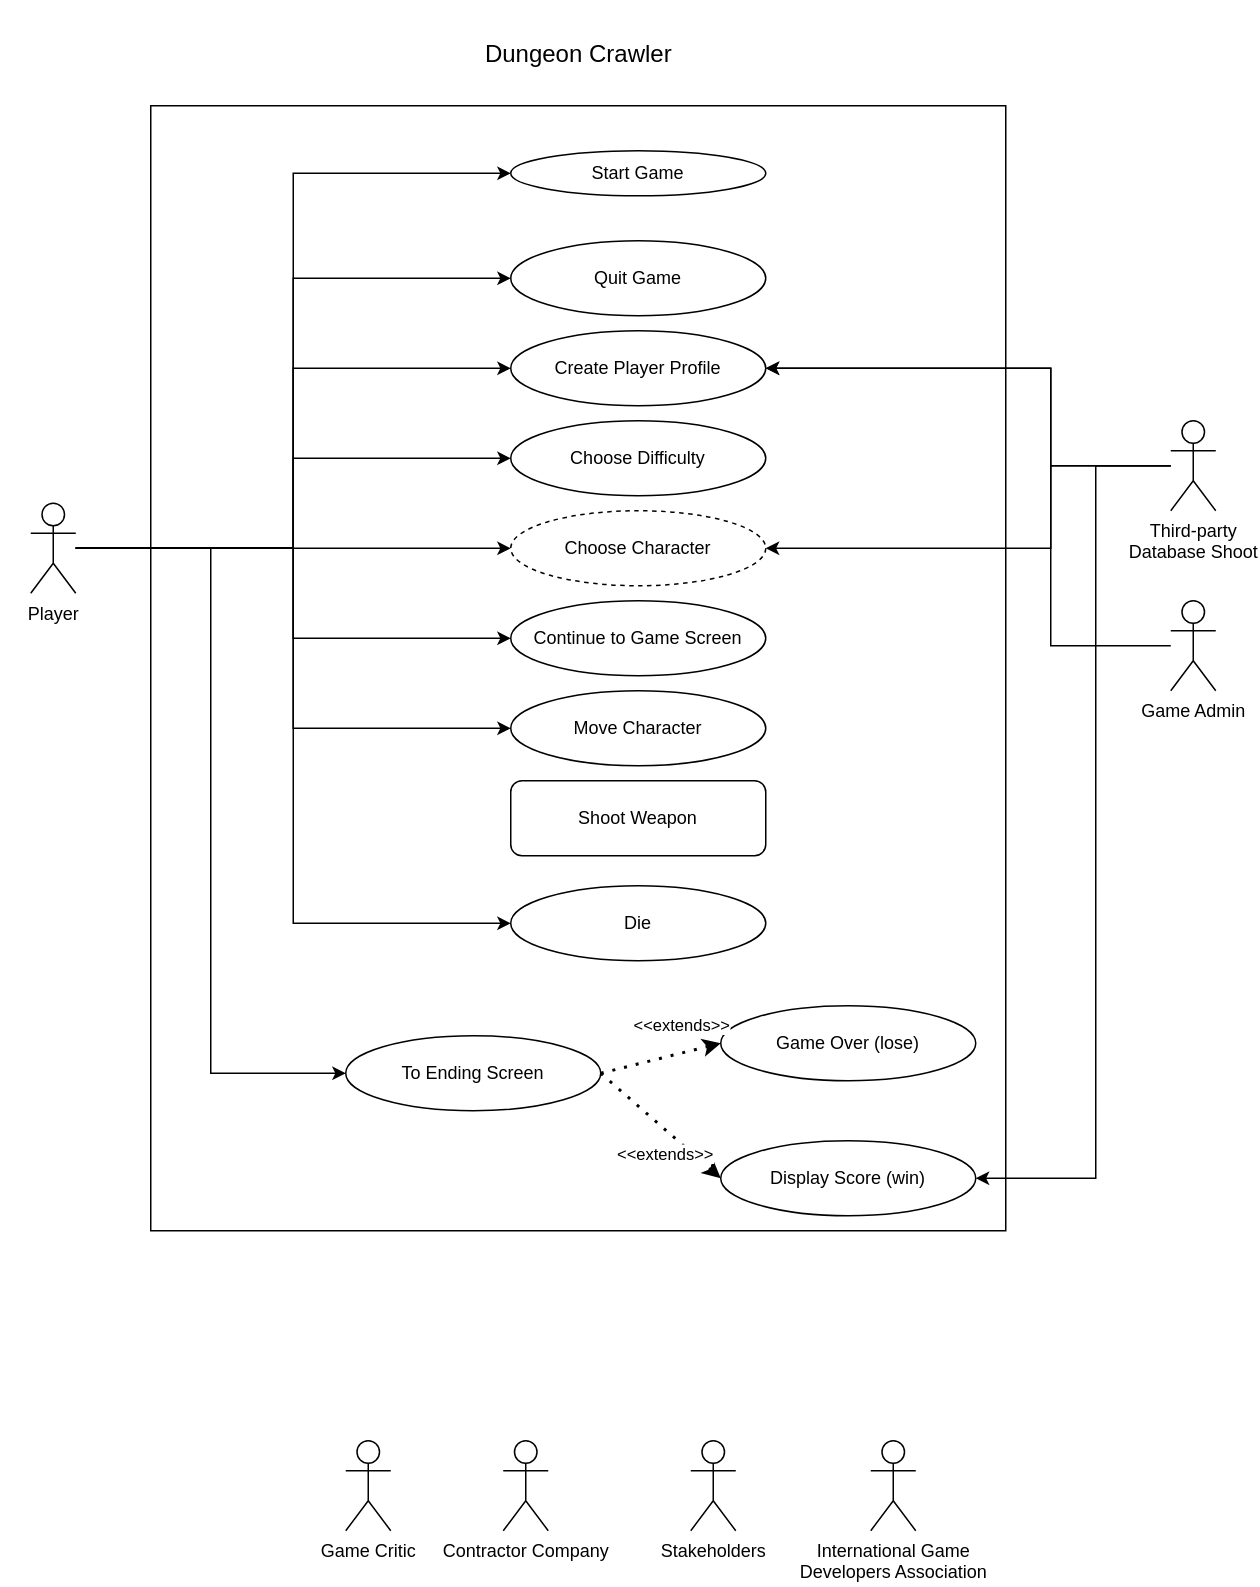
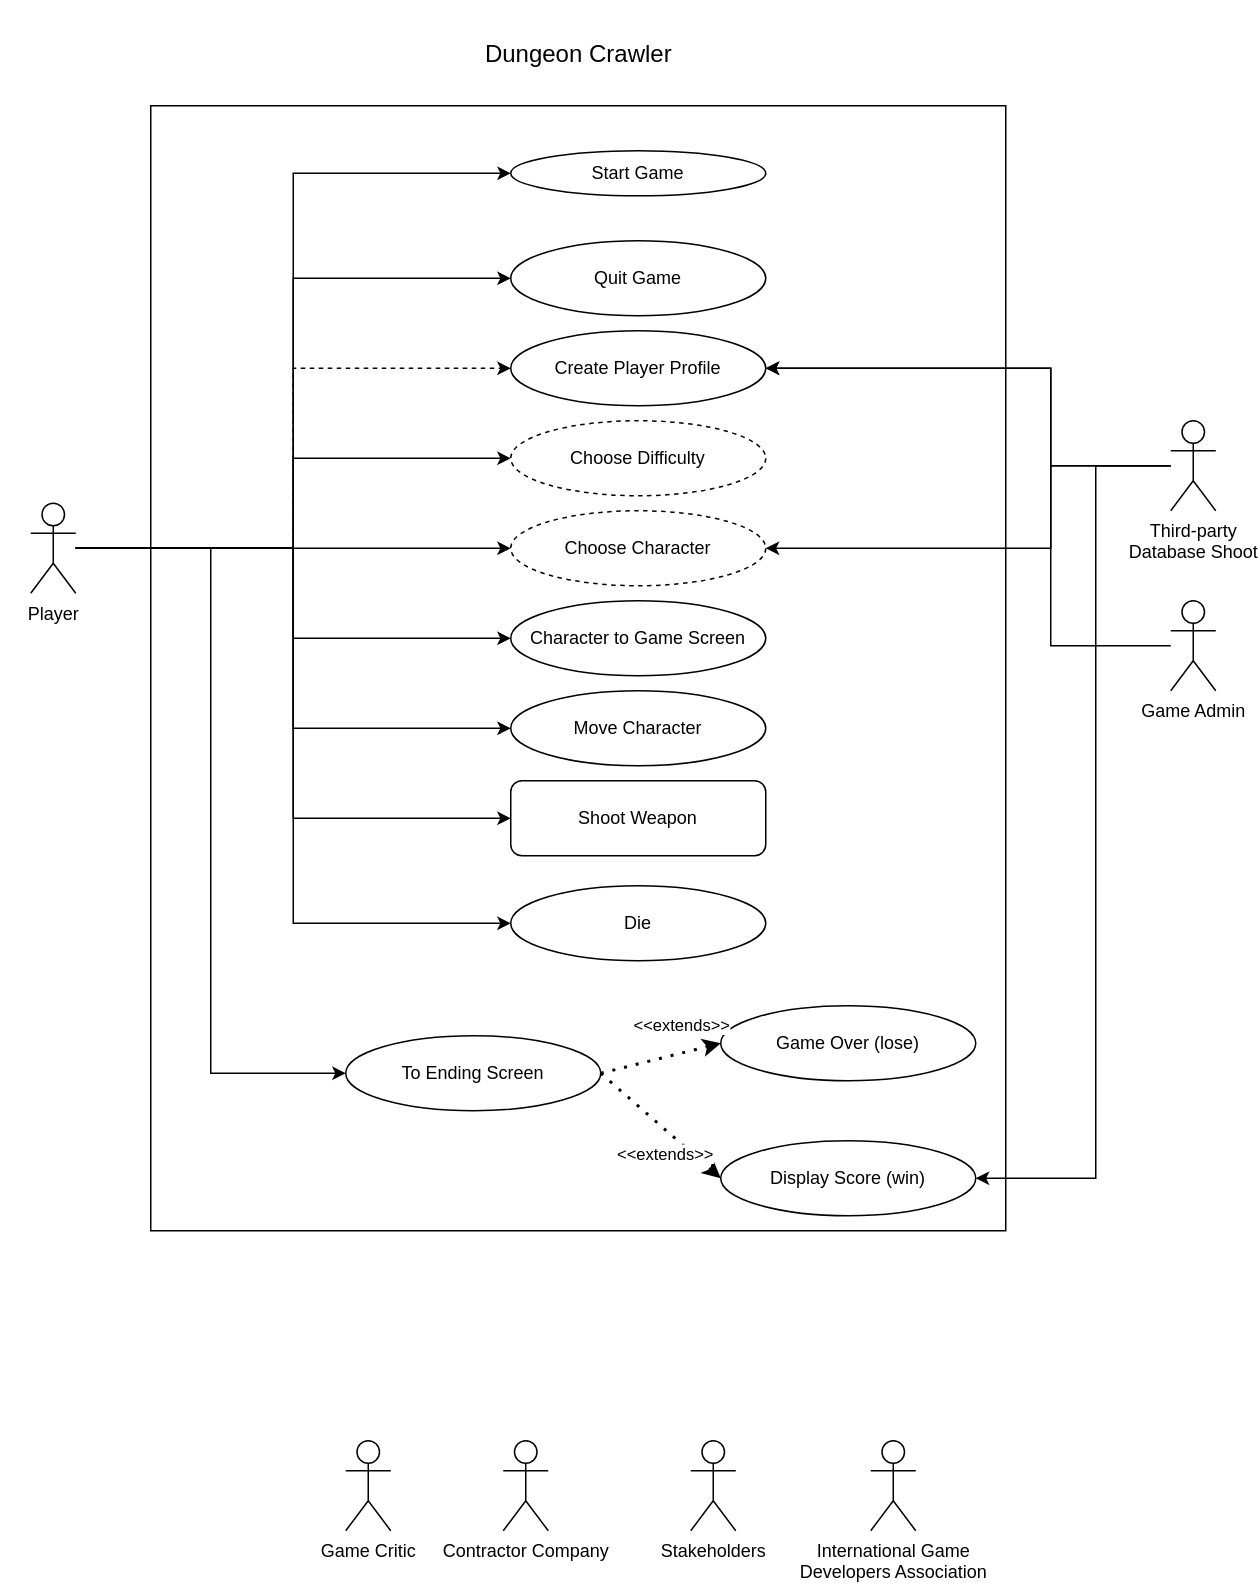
(398, 368) -> (398, 368)
(638, 458) -> (638, 458)
(638, 638) -> (638, 638)
none -> (399, 818)
